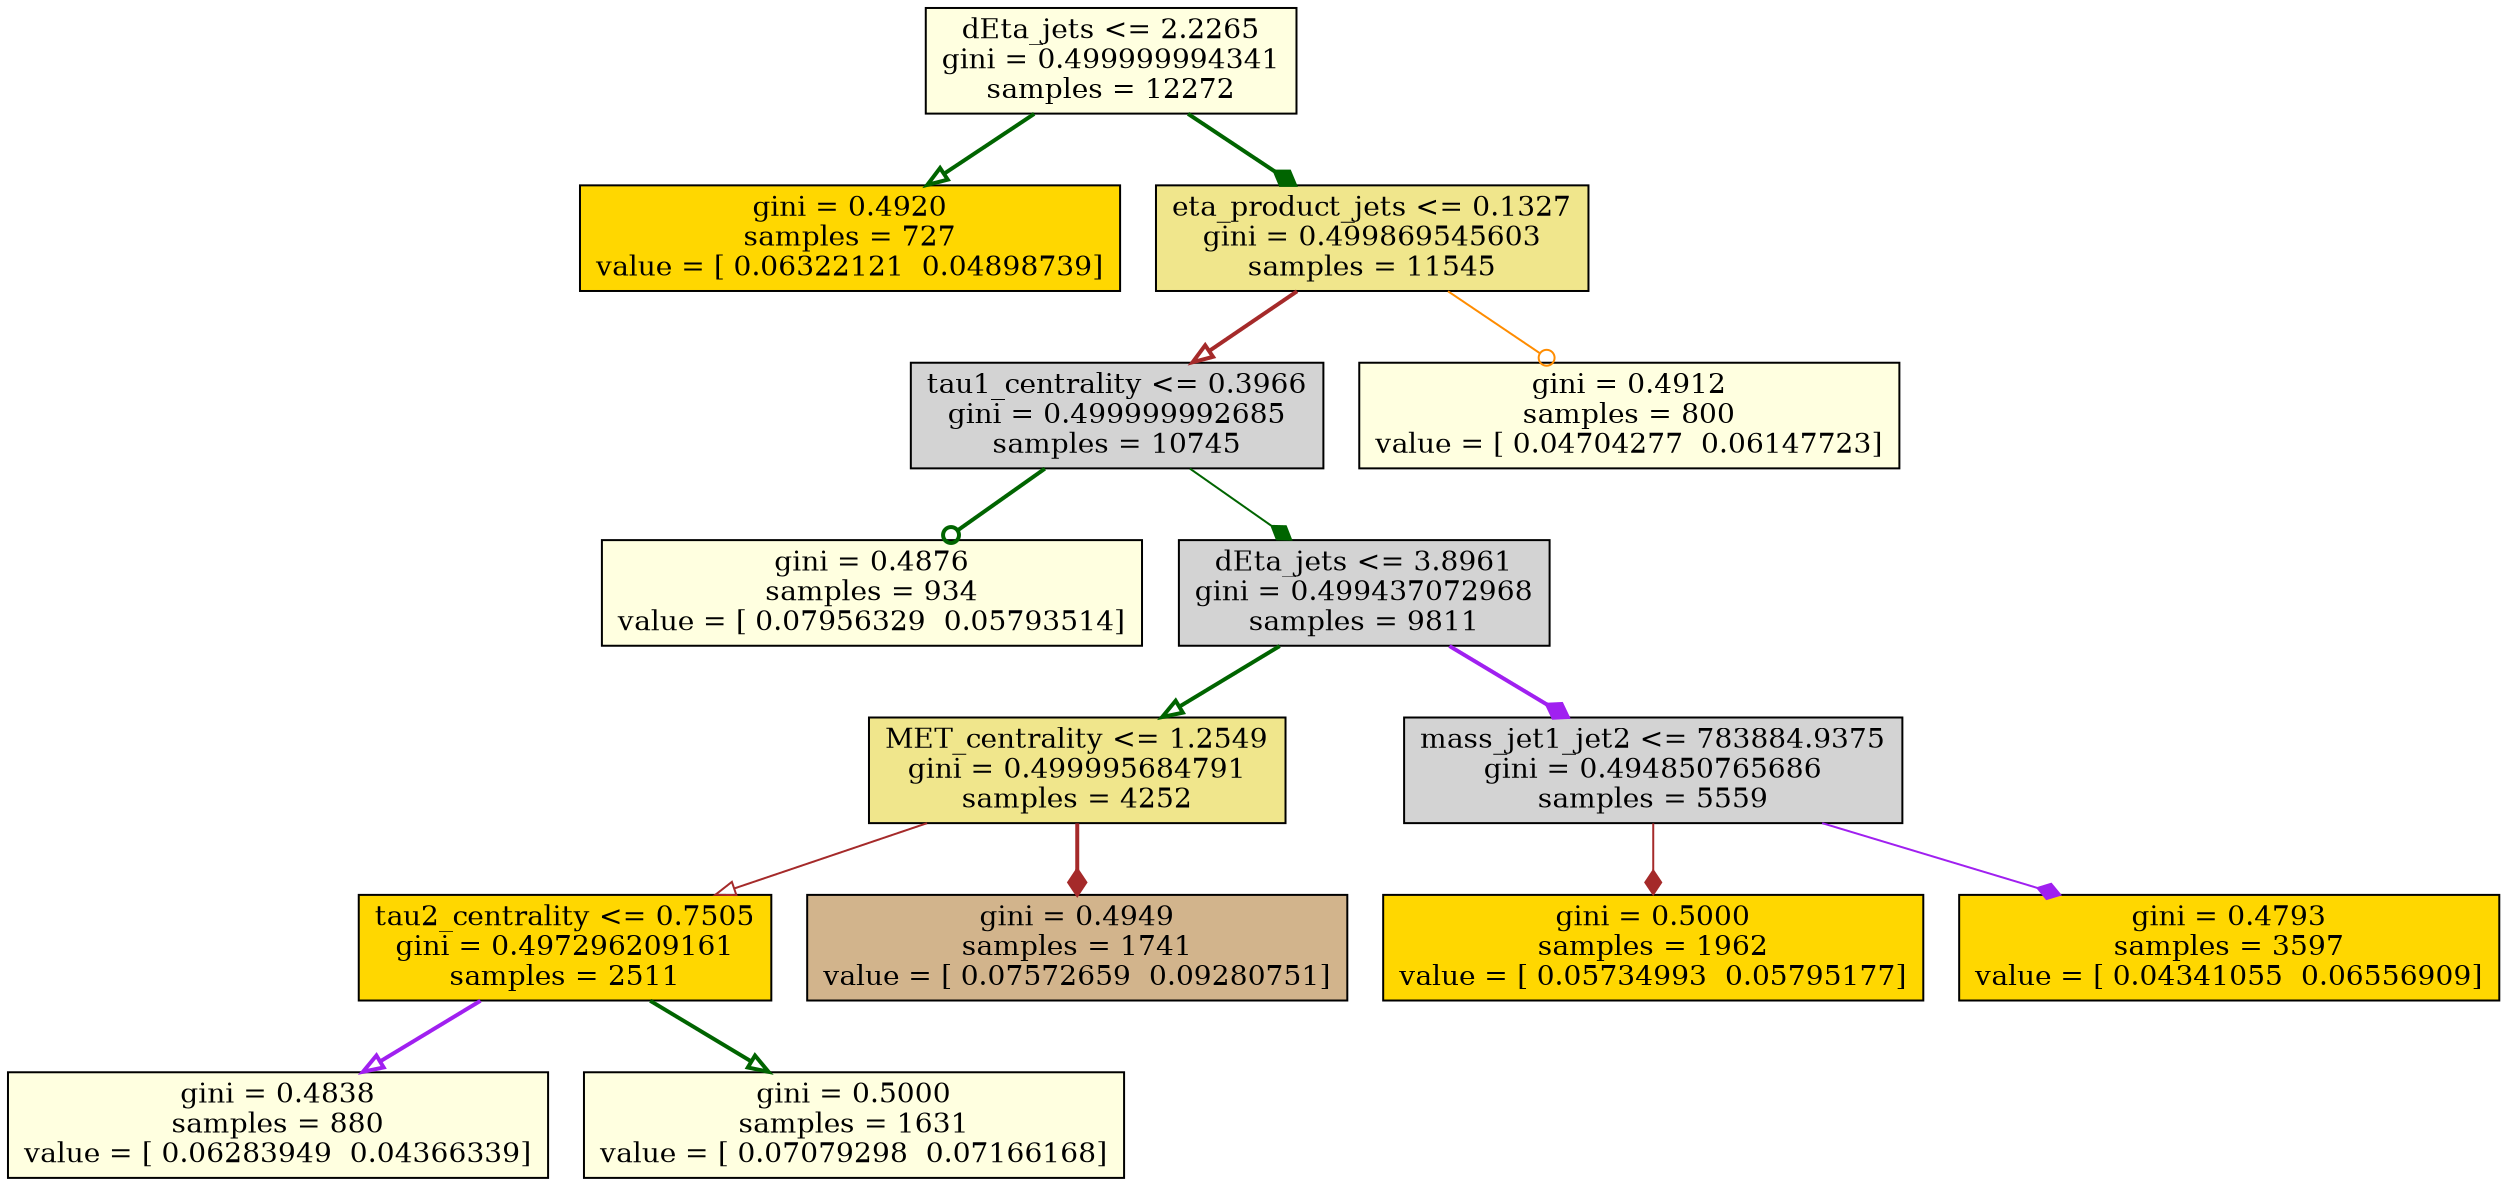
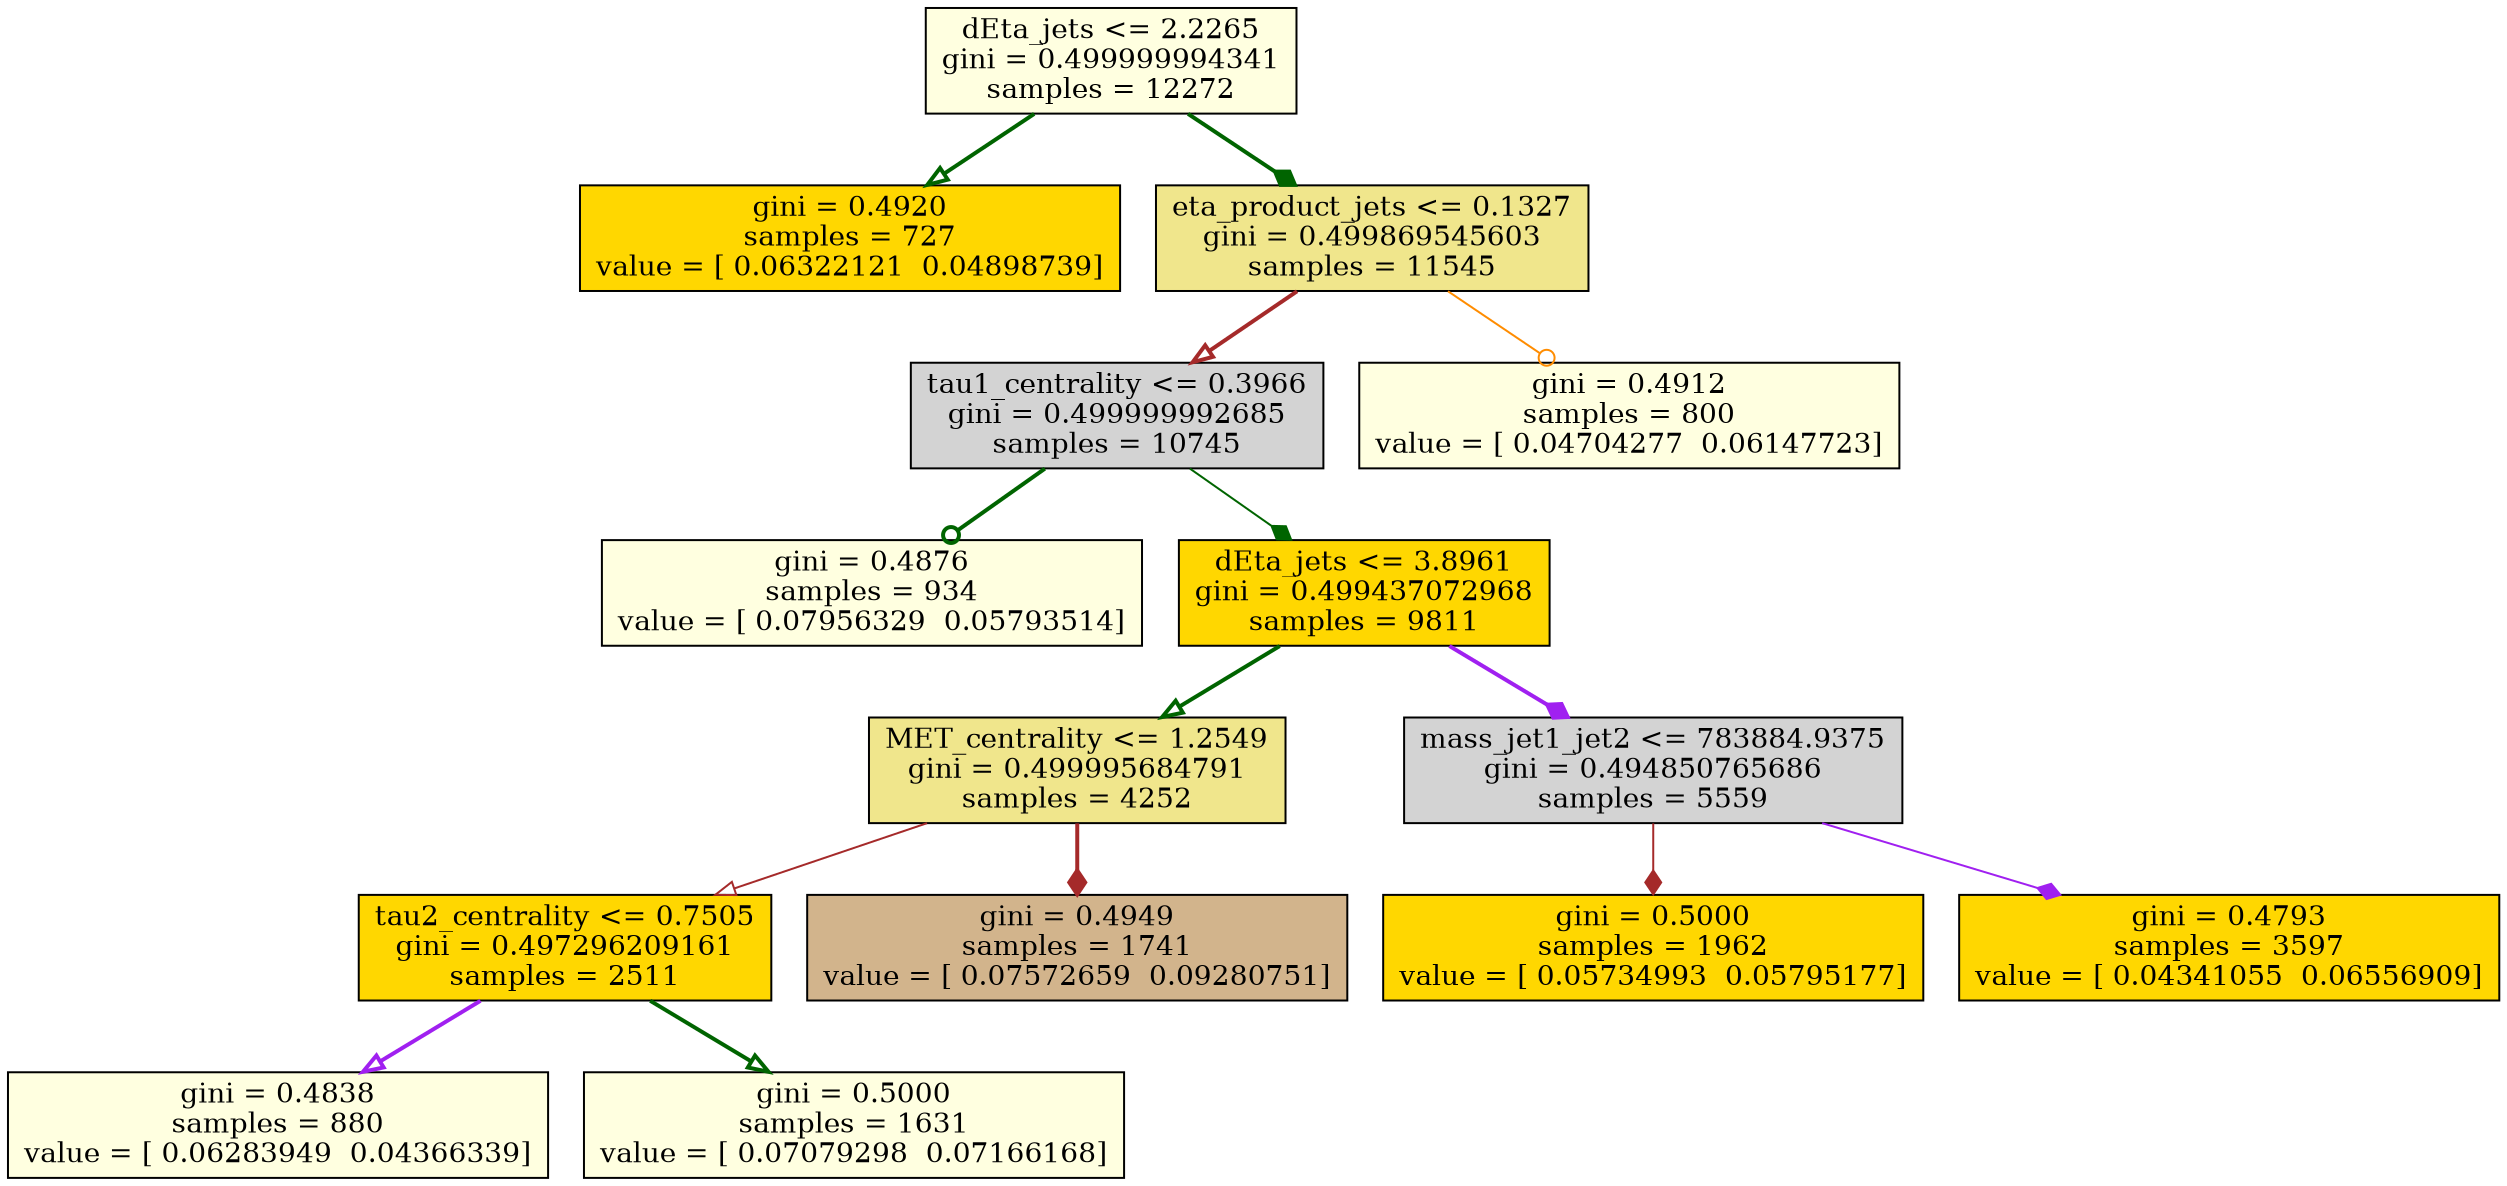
(1364, 593) -> (1364, 593)
